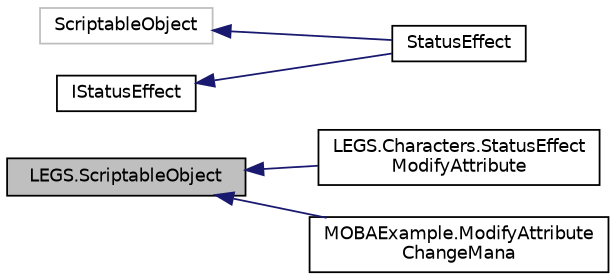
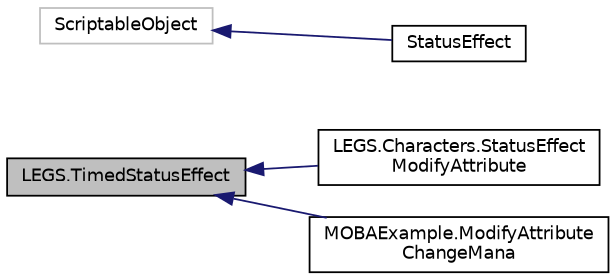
(126, 93) -> none
(126, 177) -> (126, 177)
